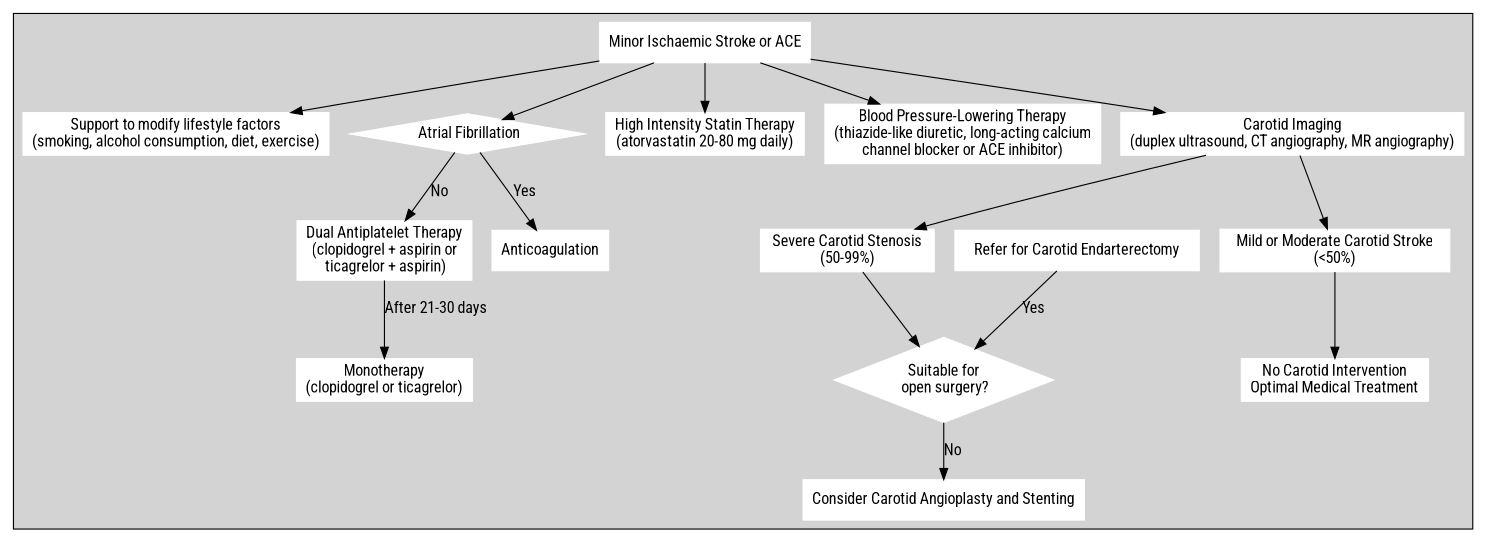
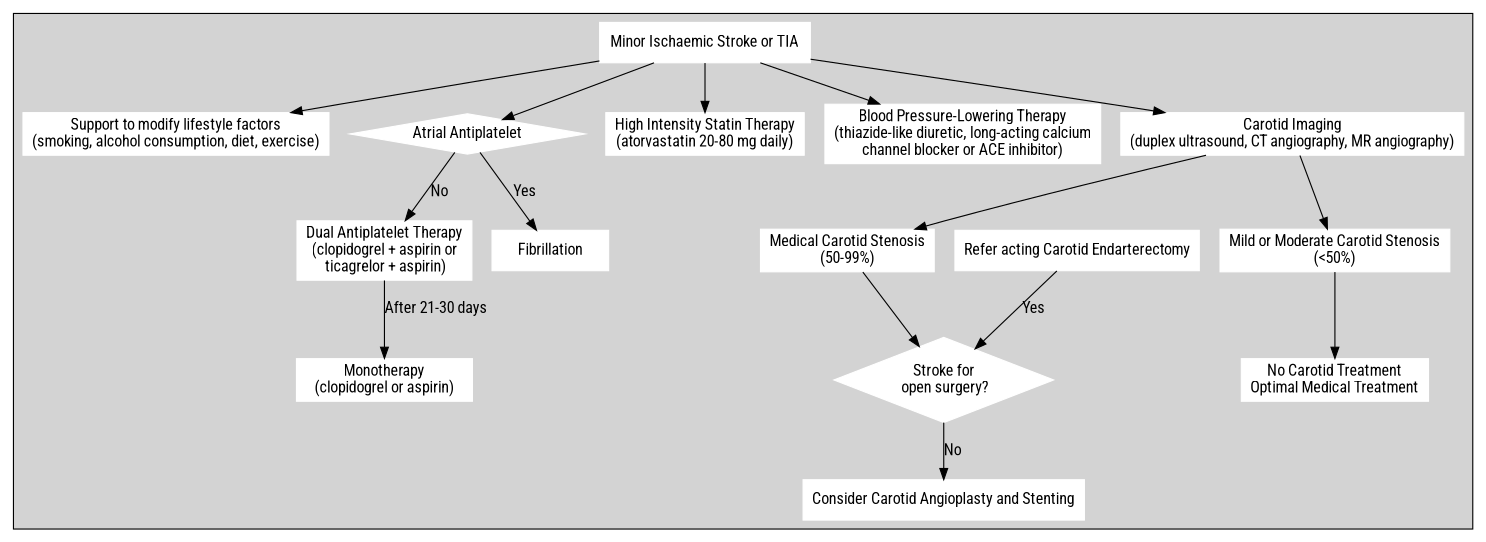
(705, 43) -> (705, 43)
(467, 134) -> (467, 134)
(550, 251) -> (550, 251)
(847, 251) -> (847, 251)
(1077, 251) -> (1077, 251)
(1335, 251) -> (1335, 251)
(384, 380) -> (384, 380)
(944, 380) -> (944, 380)
(1335, 380) -> (1335, 380)
